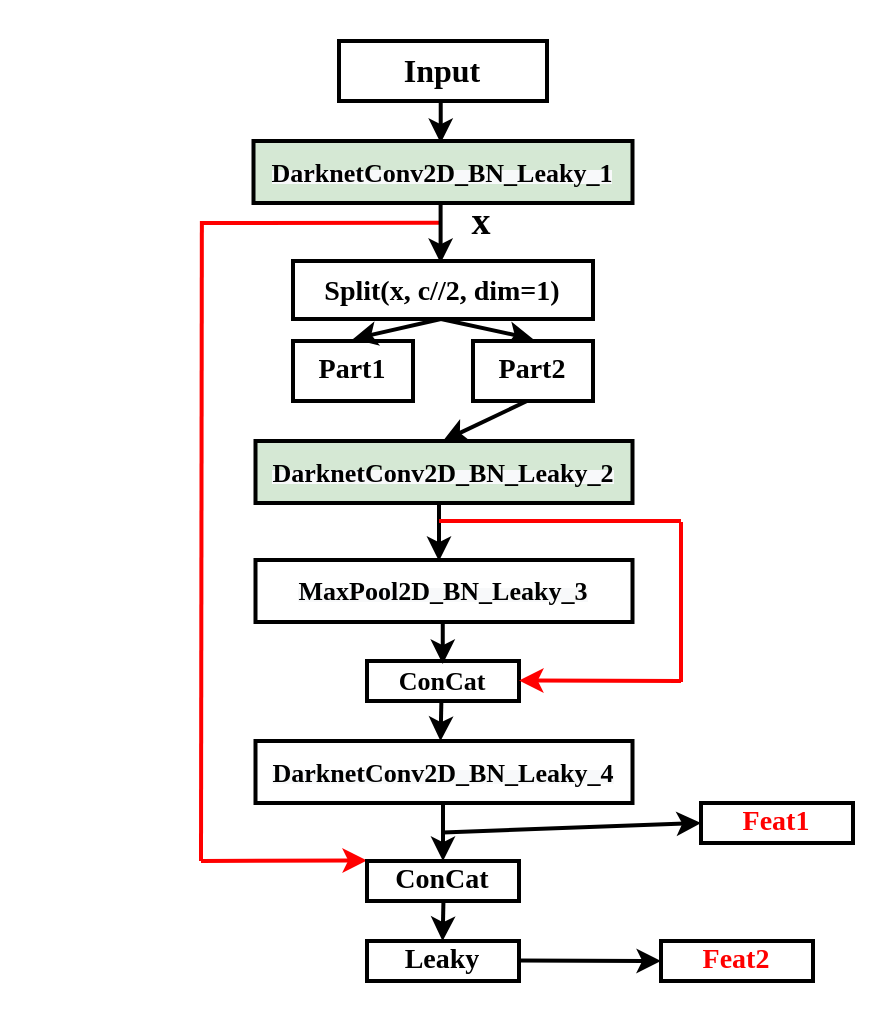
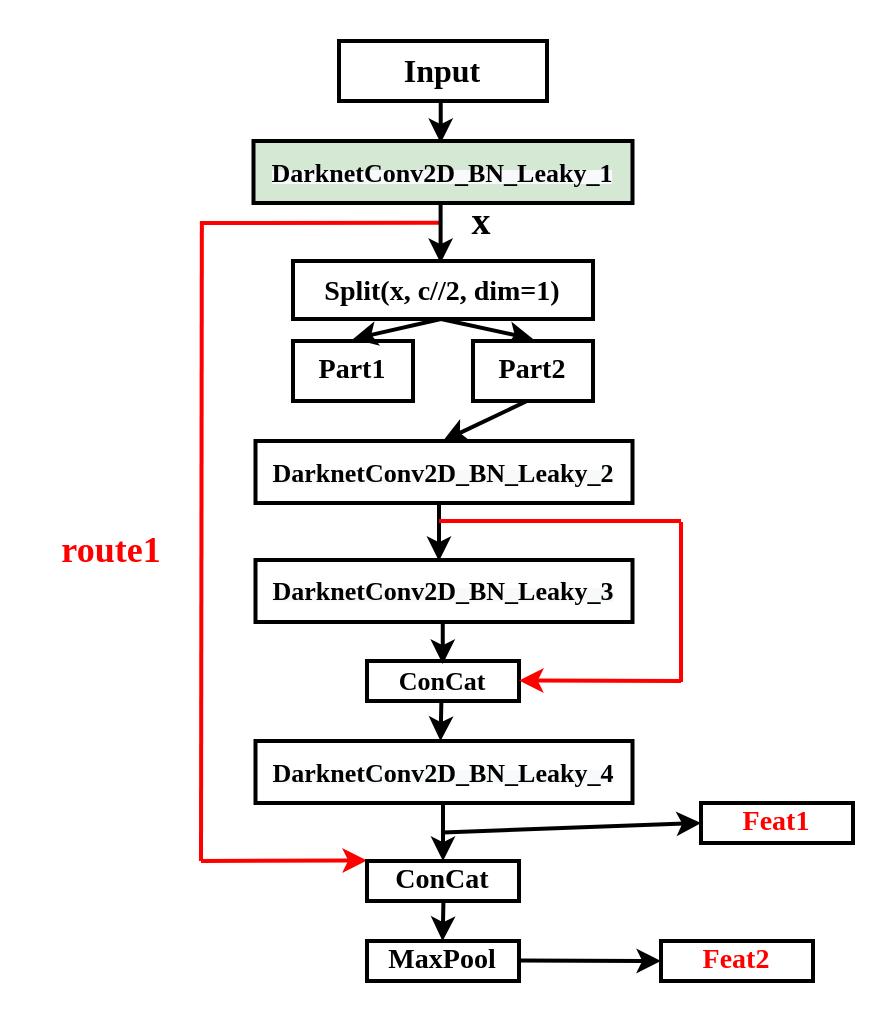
(444, 472) -> (444, 472)
none -> (111, 551)
(444, 591) -> (444, 591)
(443, 961) -> (443, 961)
